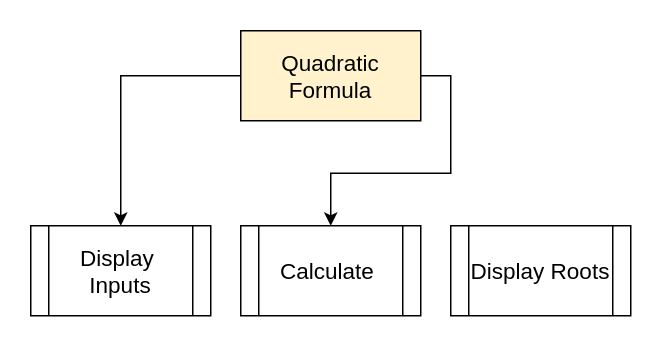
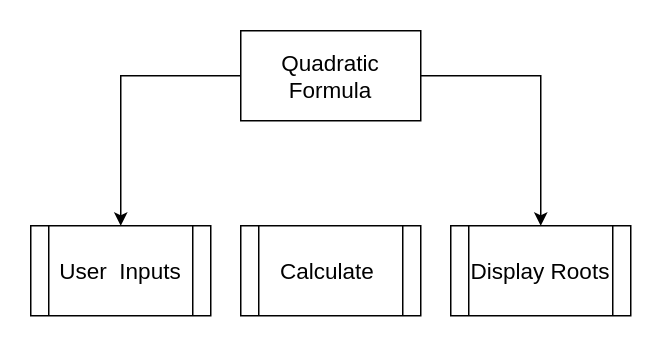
(331, 76) -> (331, 76)
(420, 173) -> (541, 99)
(121, 271) -> (121, 271)
